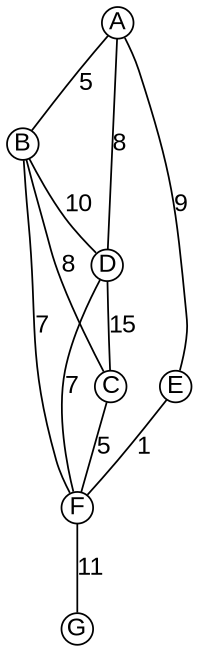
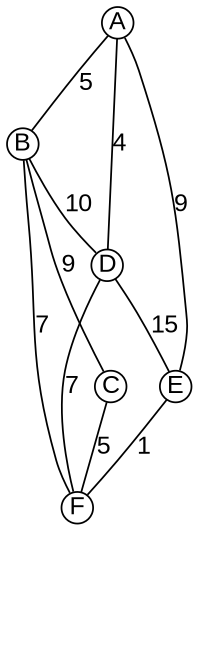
(119, 144) -> (119, 144)
(69, 265) -> (69, 265)
(109, 326) -> (144, 324)
(77, 629) -> none
